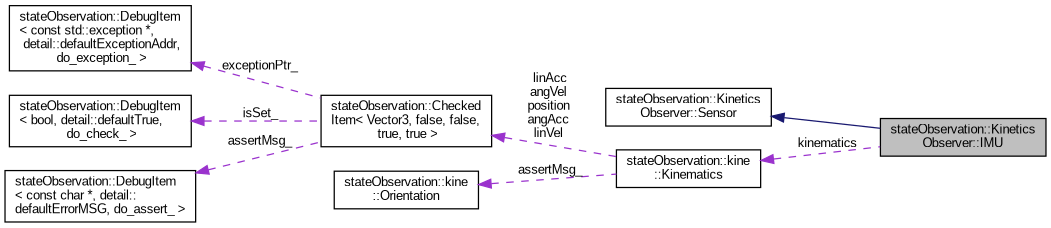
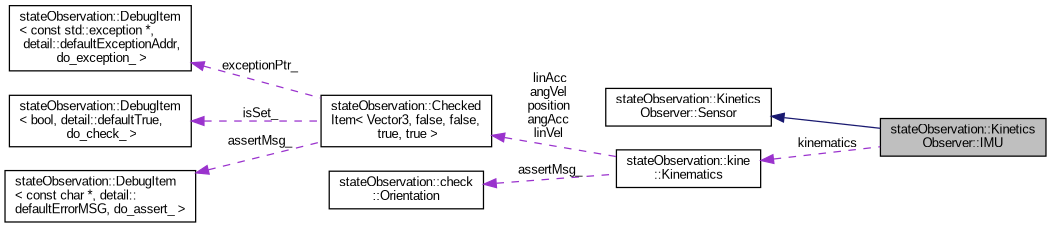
(406, 190) -> (406, 190)
